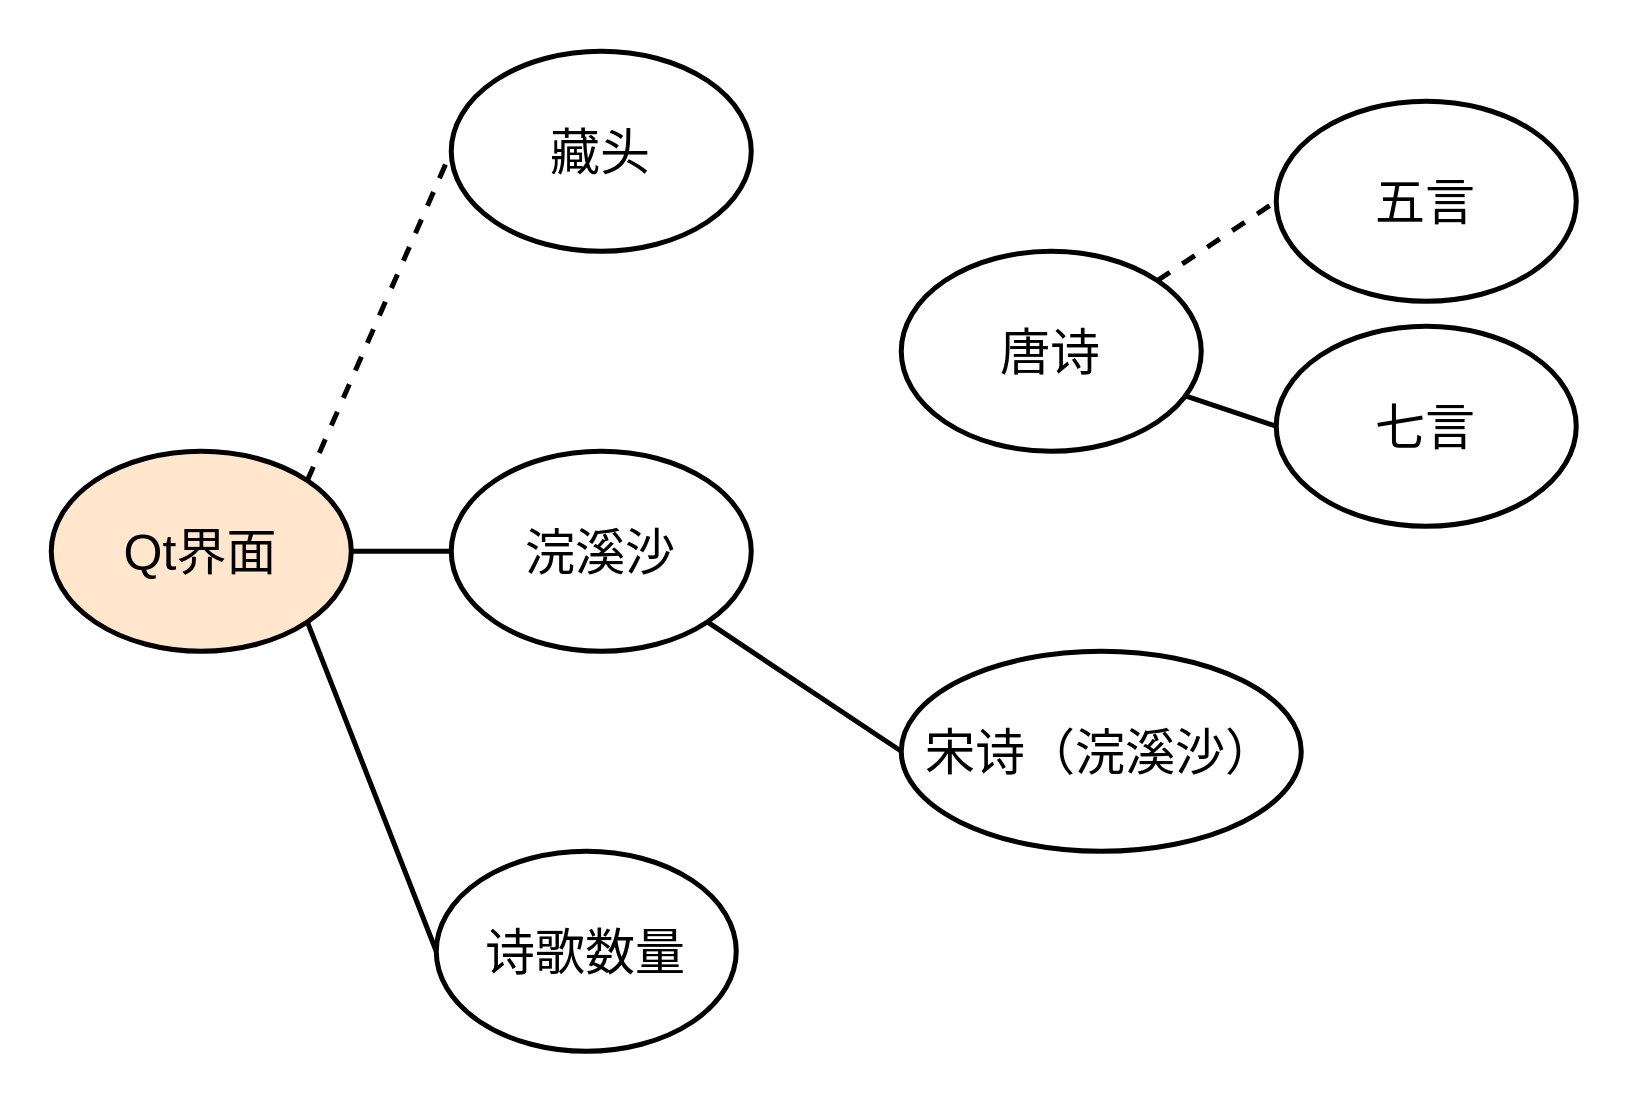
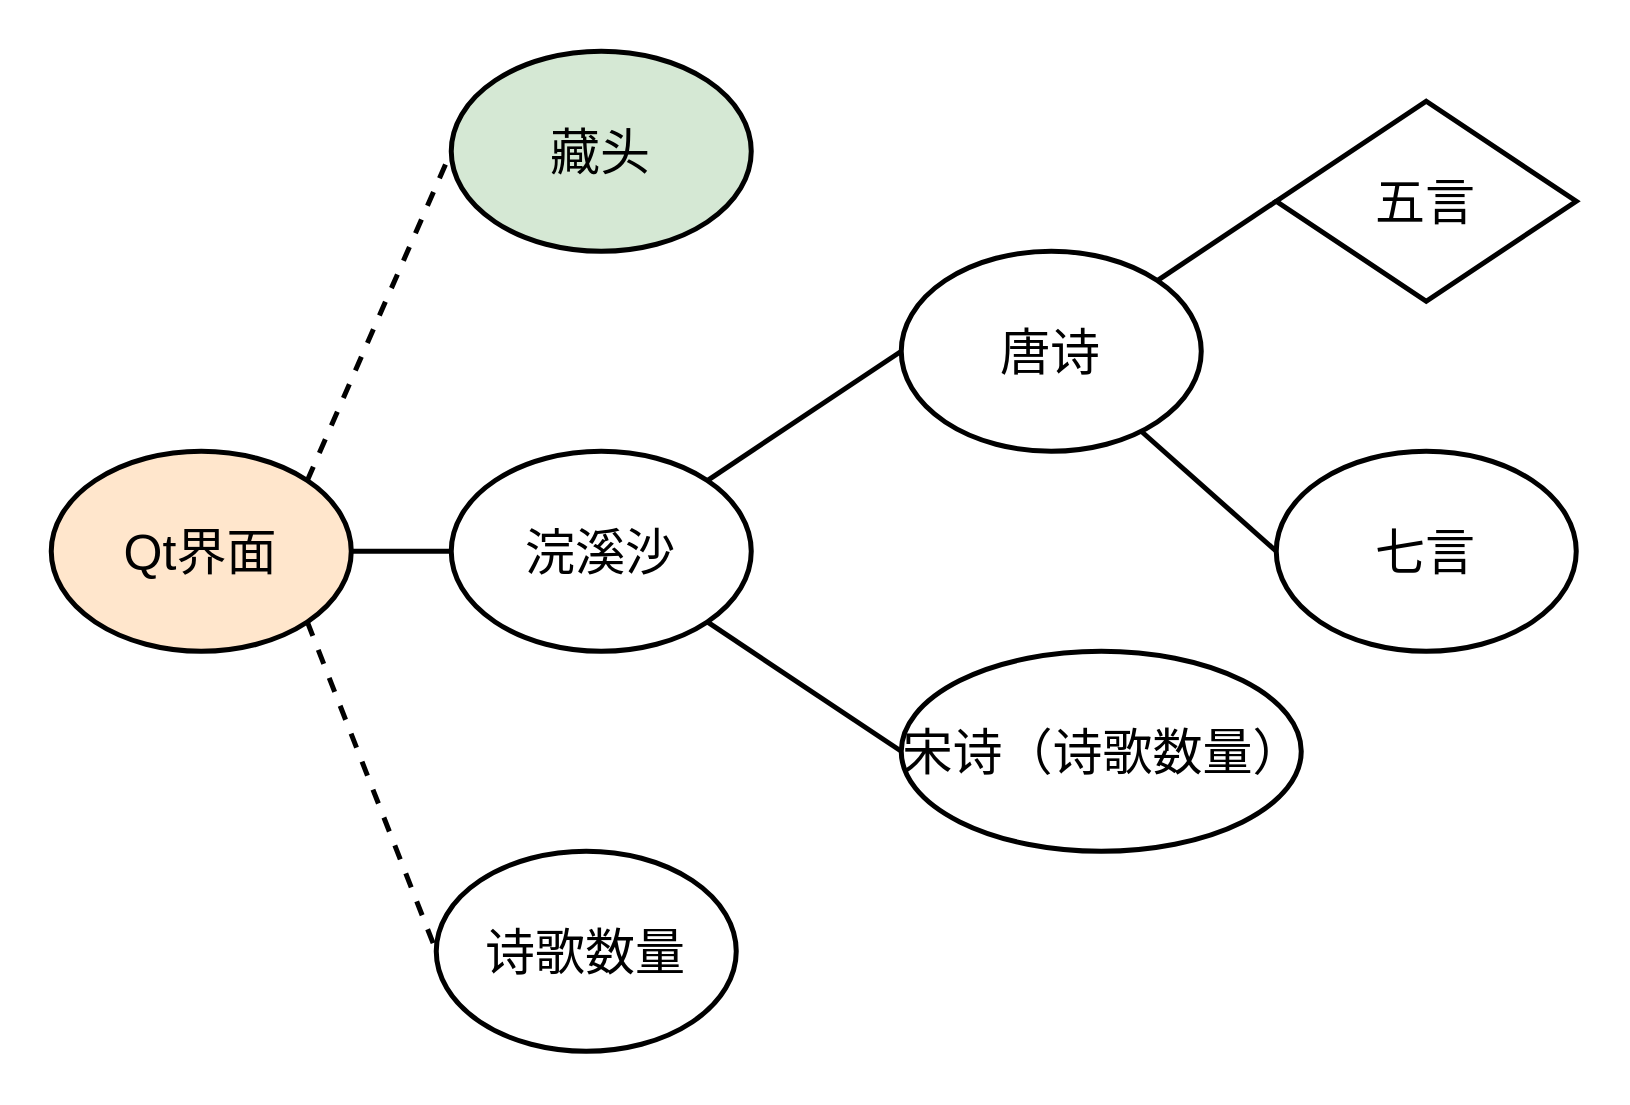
(601, 151) -> (601, 151)
(1426, 201) -> (1426, 201)
(1226, 235) -> (1226, 235)
none -> (804, 416)
(1426, 426) -> (1426, 551)
(315, 642) -> (315, 642)
(1101, 751) -> (1101, 751)
